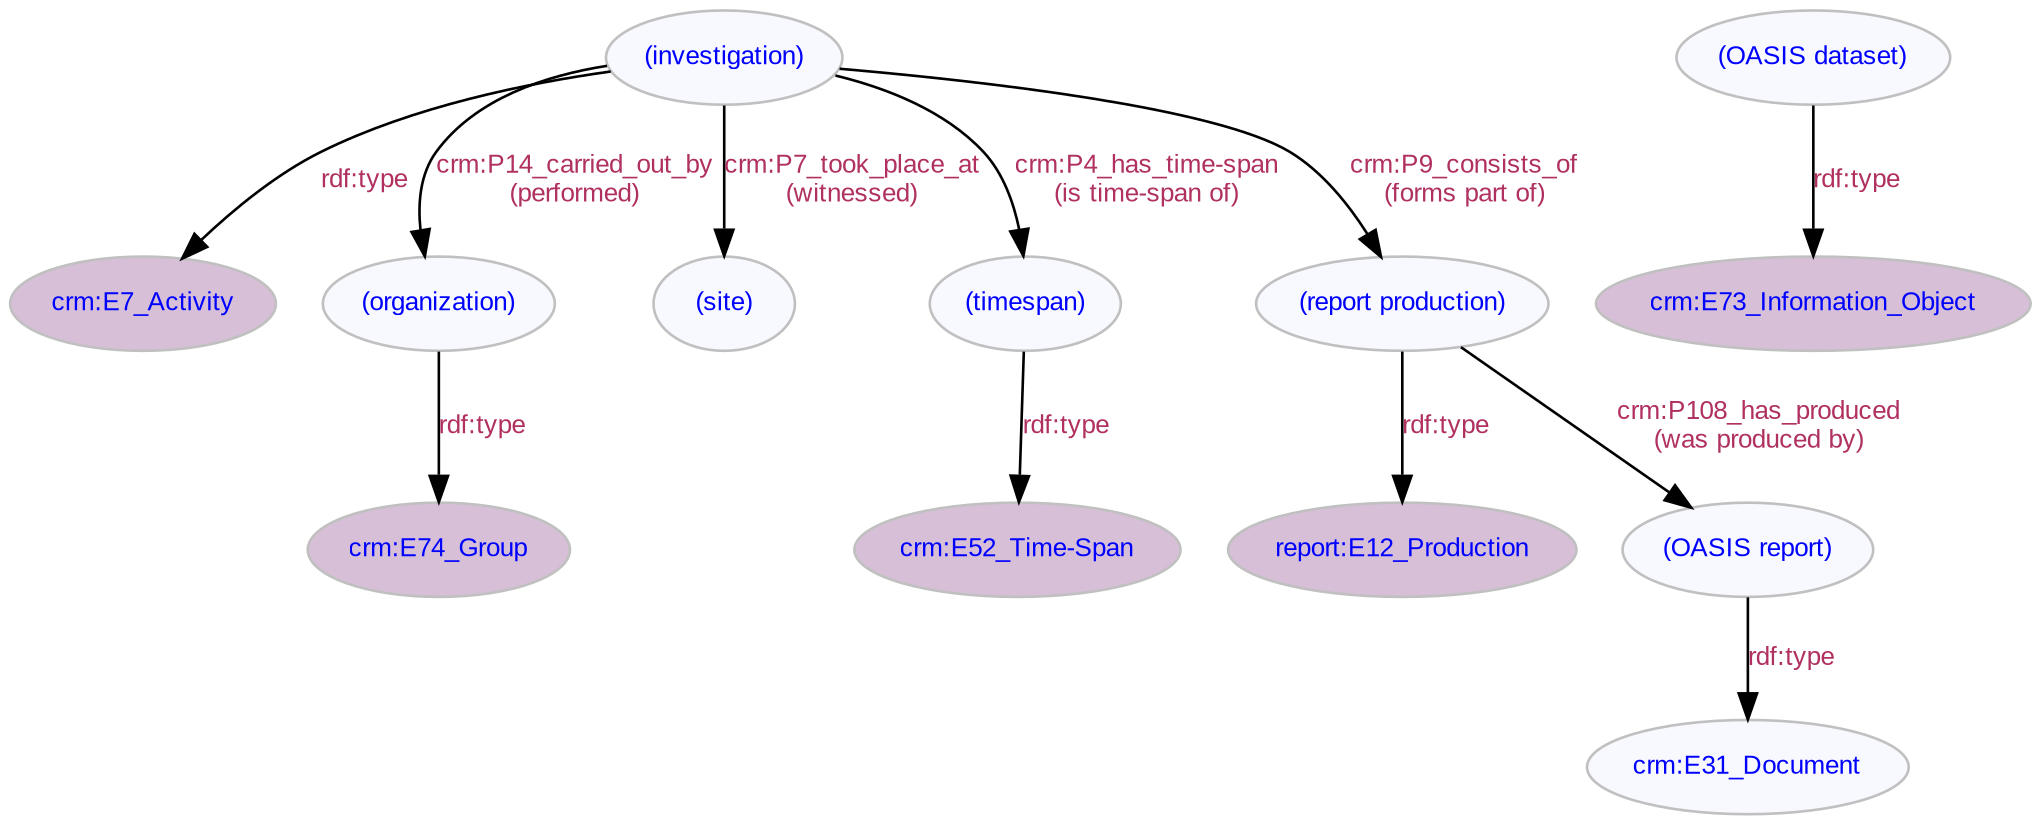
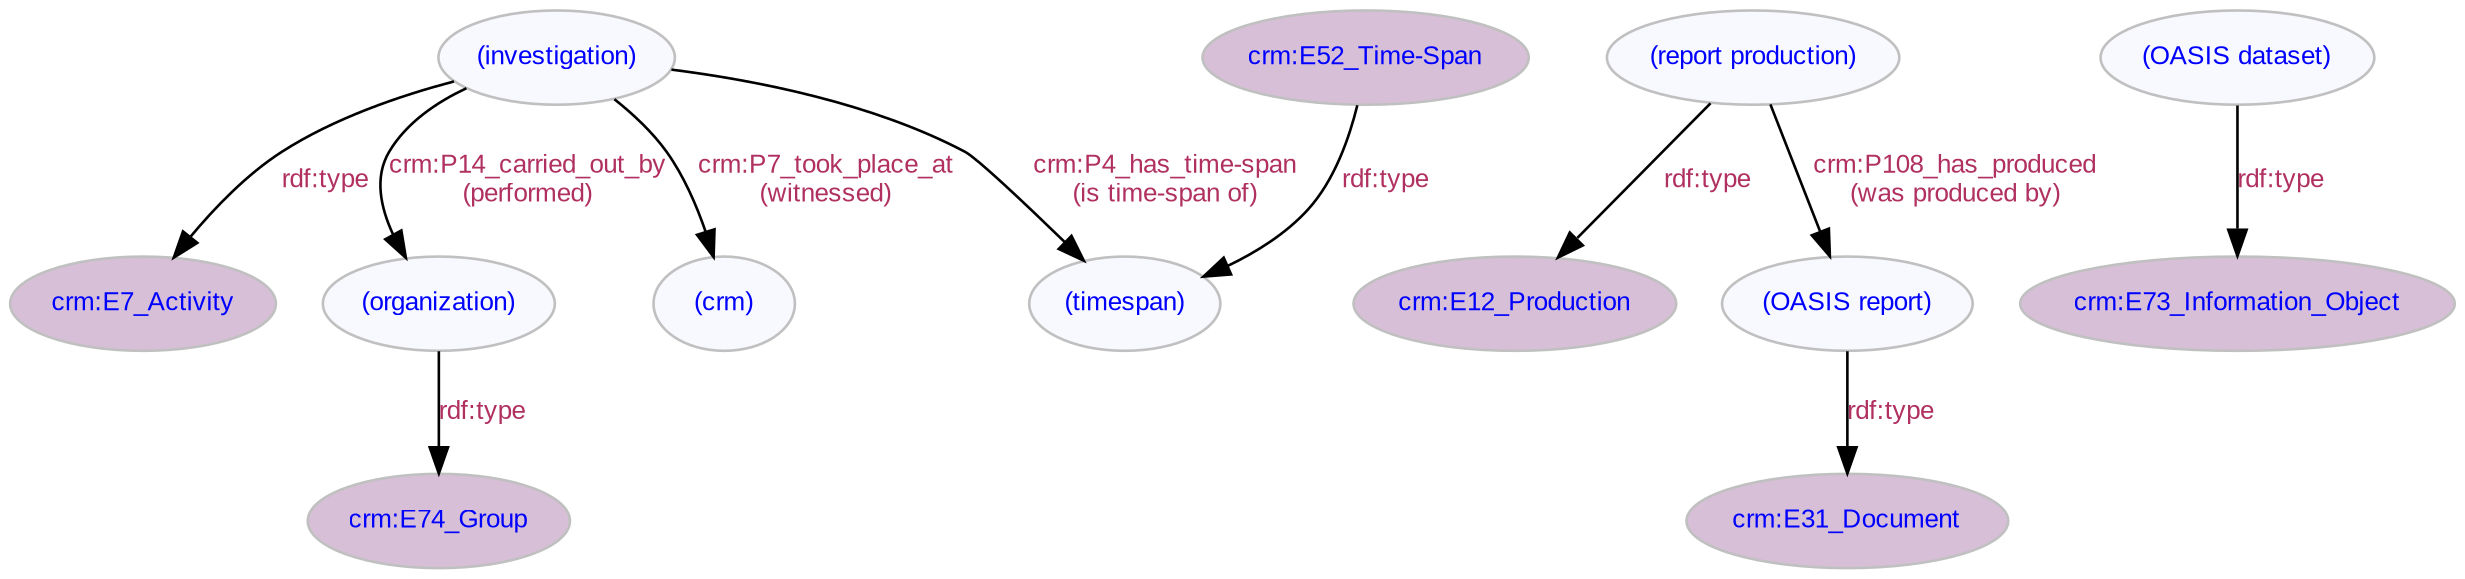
(1124, 104) -> none
(724, 304) -> (724, 304)
(1022, 413) -> (1314, 203)
(1402, 550) -> (1515, 304)
(1748, 767) -> (1847, 521)
